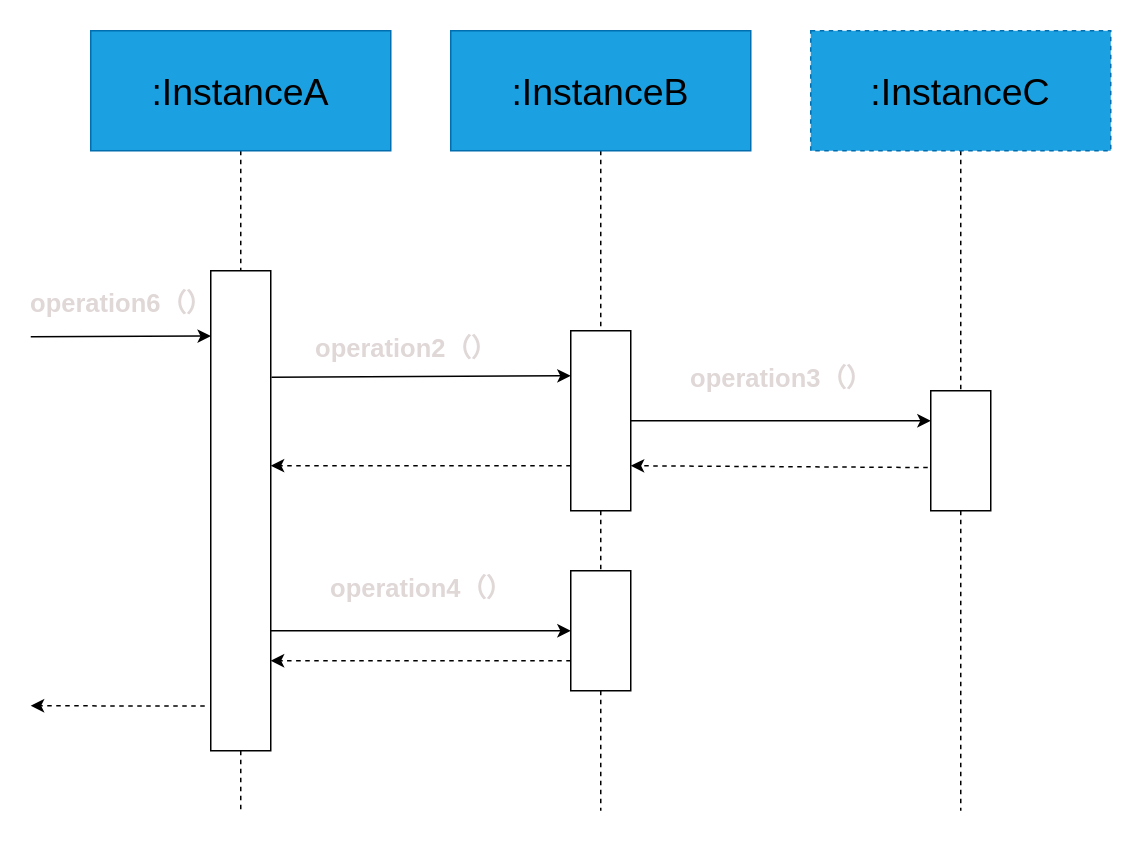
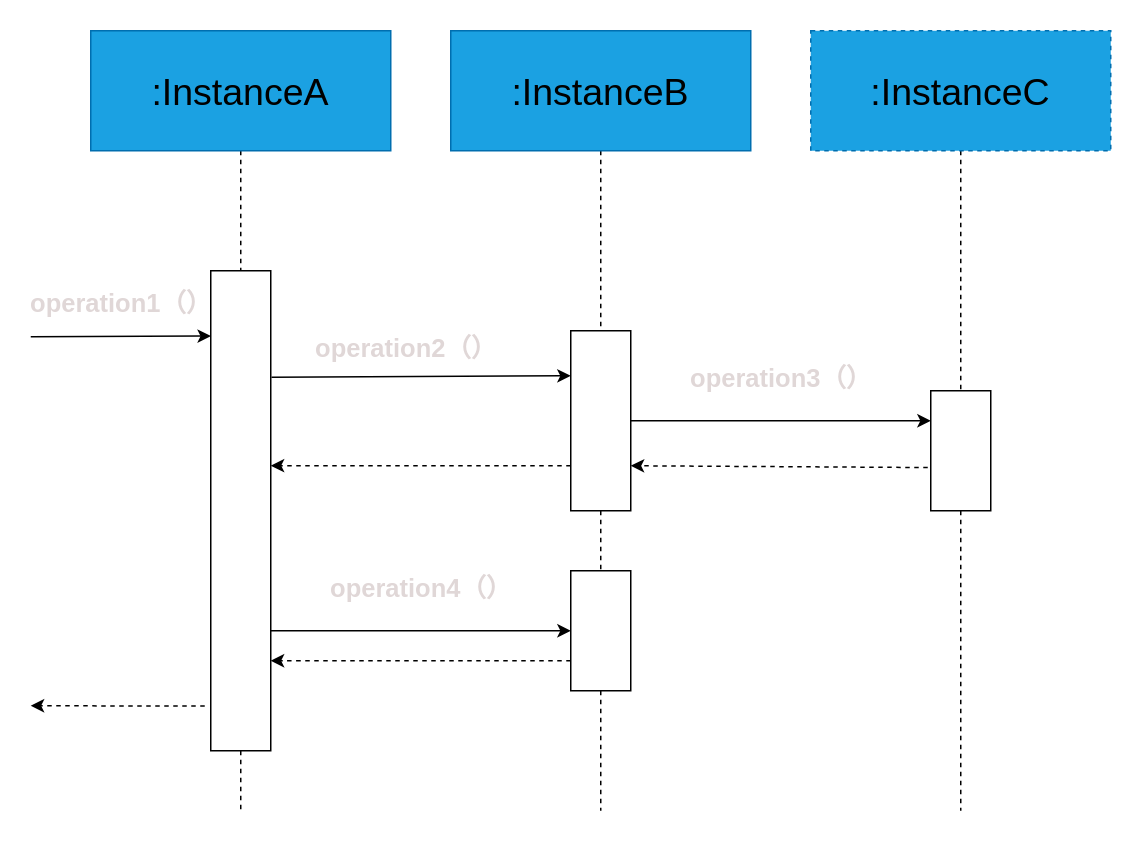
(122, 301) -> (122, 301)
